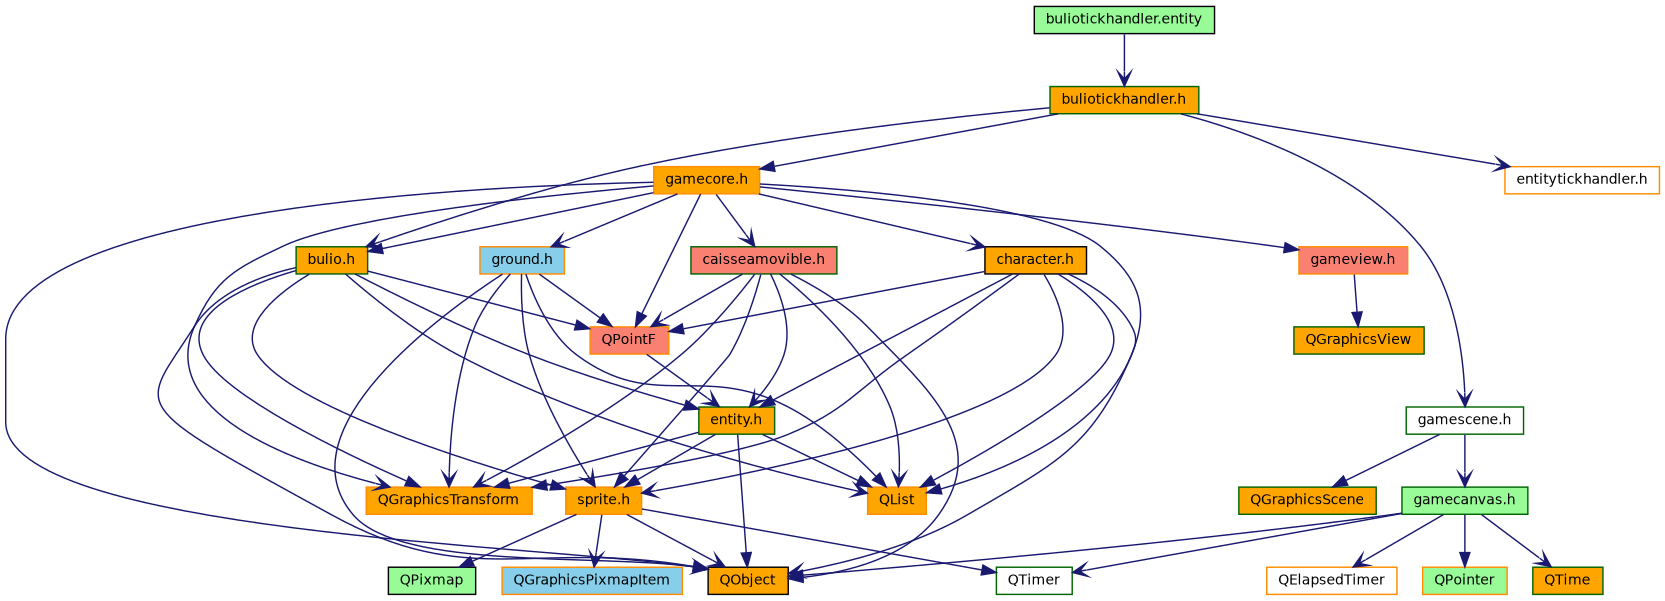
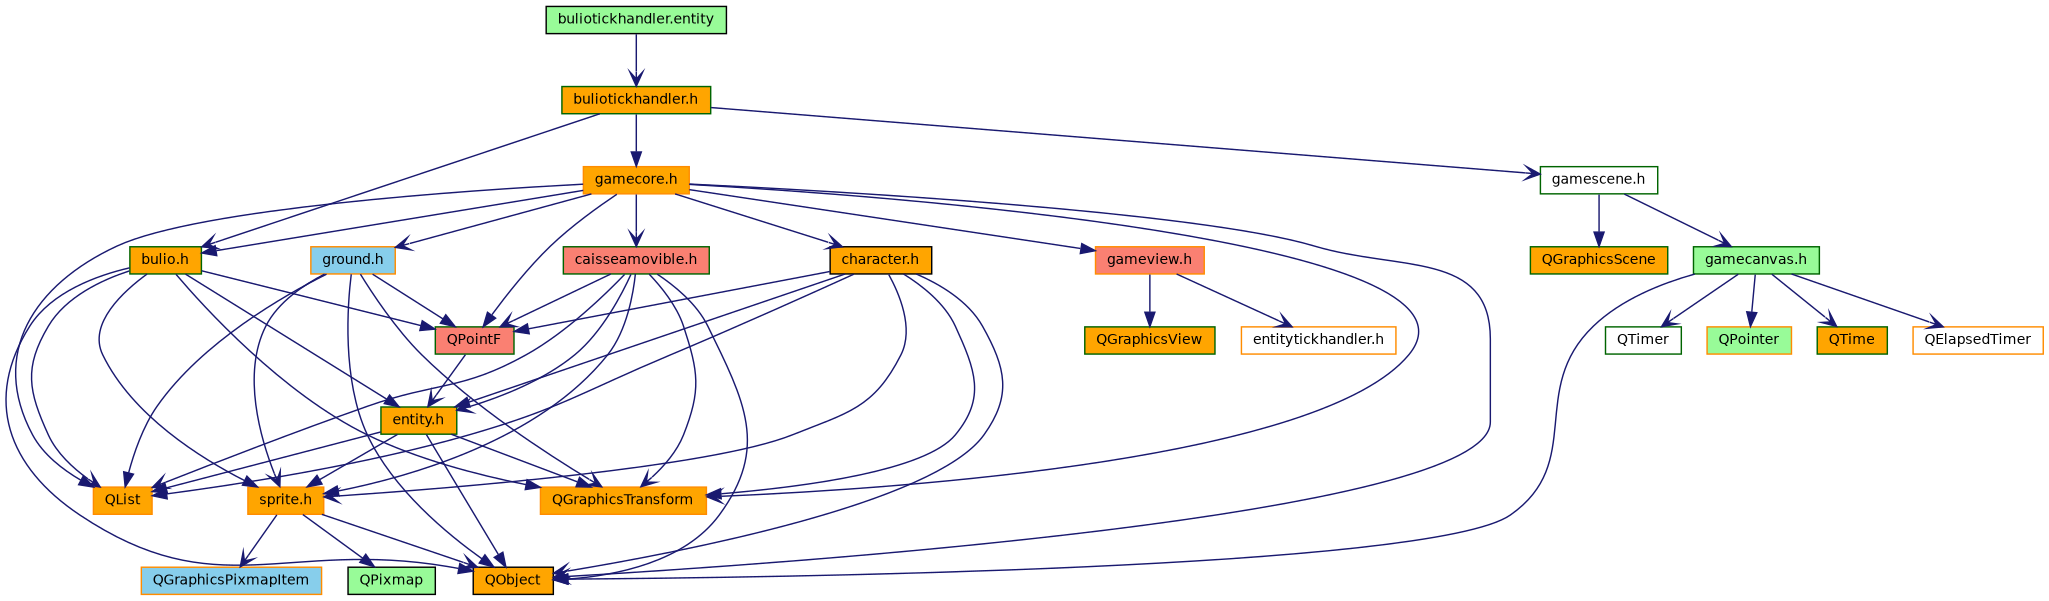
(1346, 139) -> (1228, 297)
(629, 340) -> (475, 340)
(812, 539) -> none
